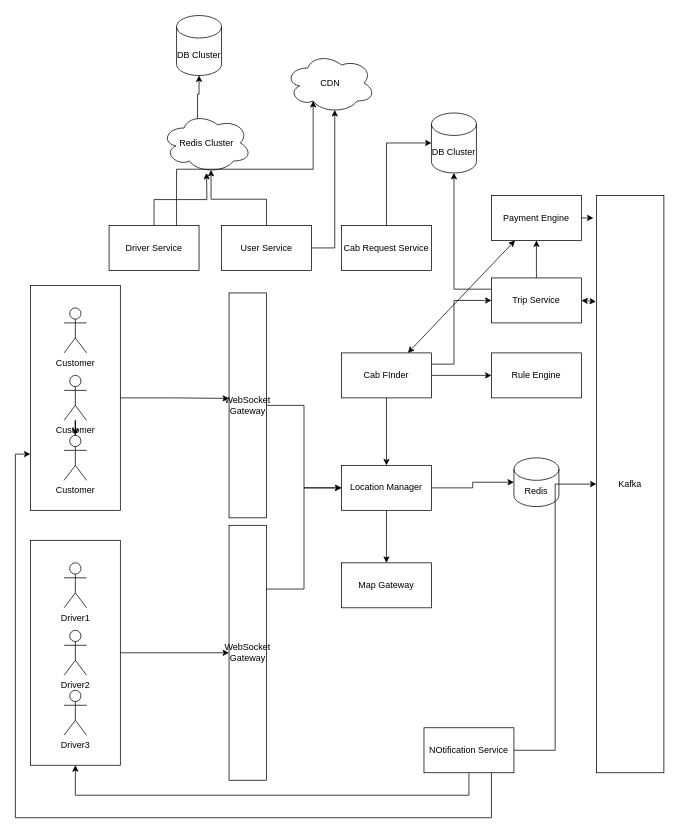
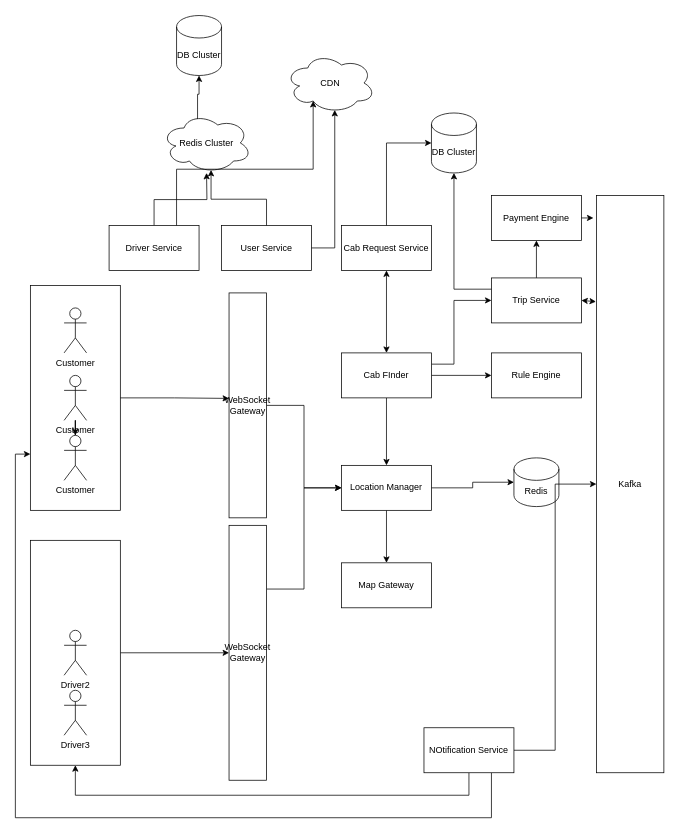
(486, 272) -> (387, 312)
(75, 585) -> none
